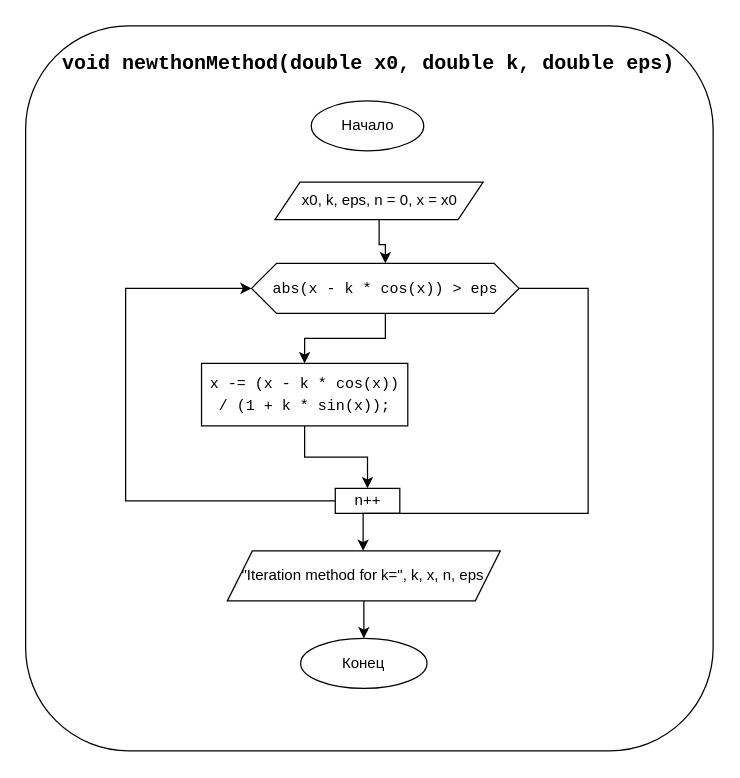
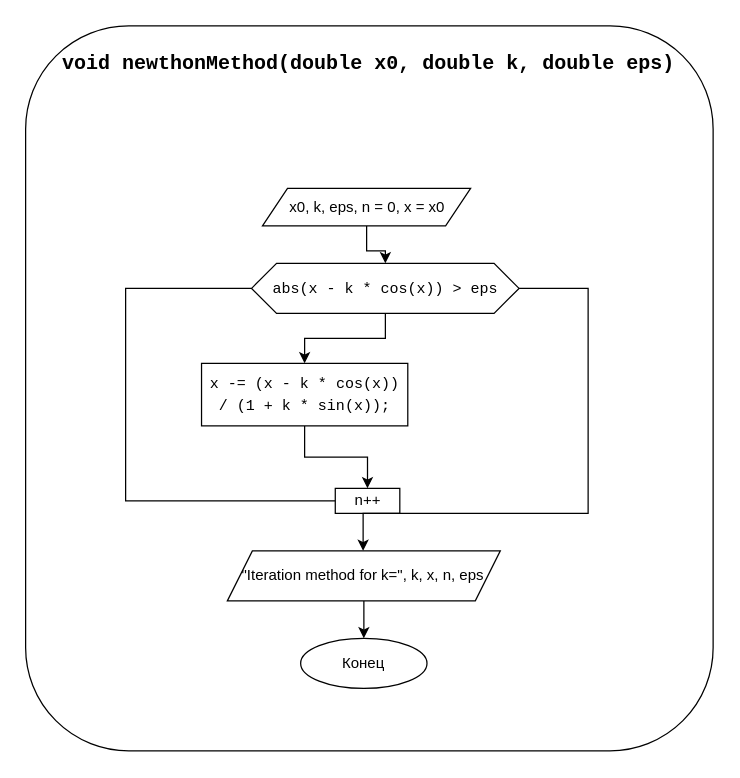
(368, 126) -> none
(379, 201) -> (367, 207)
(242, 288) -> (245, 288)
